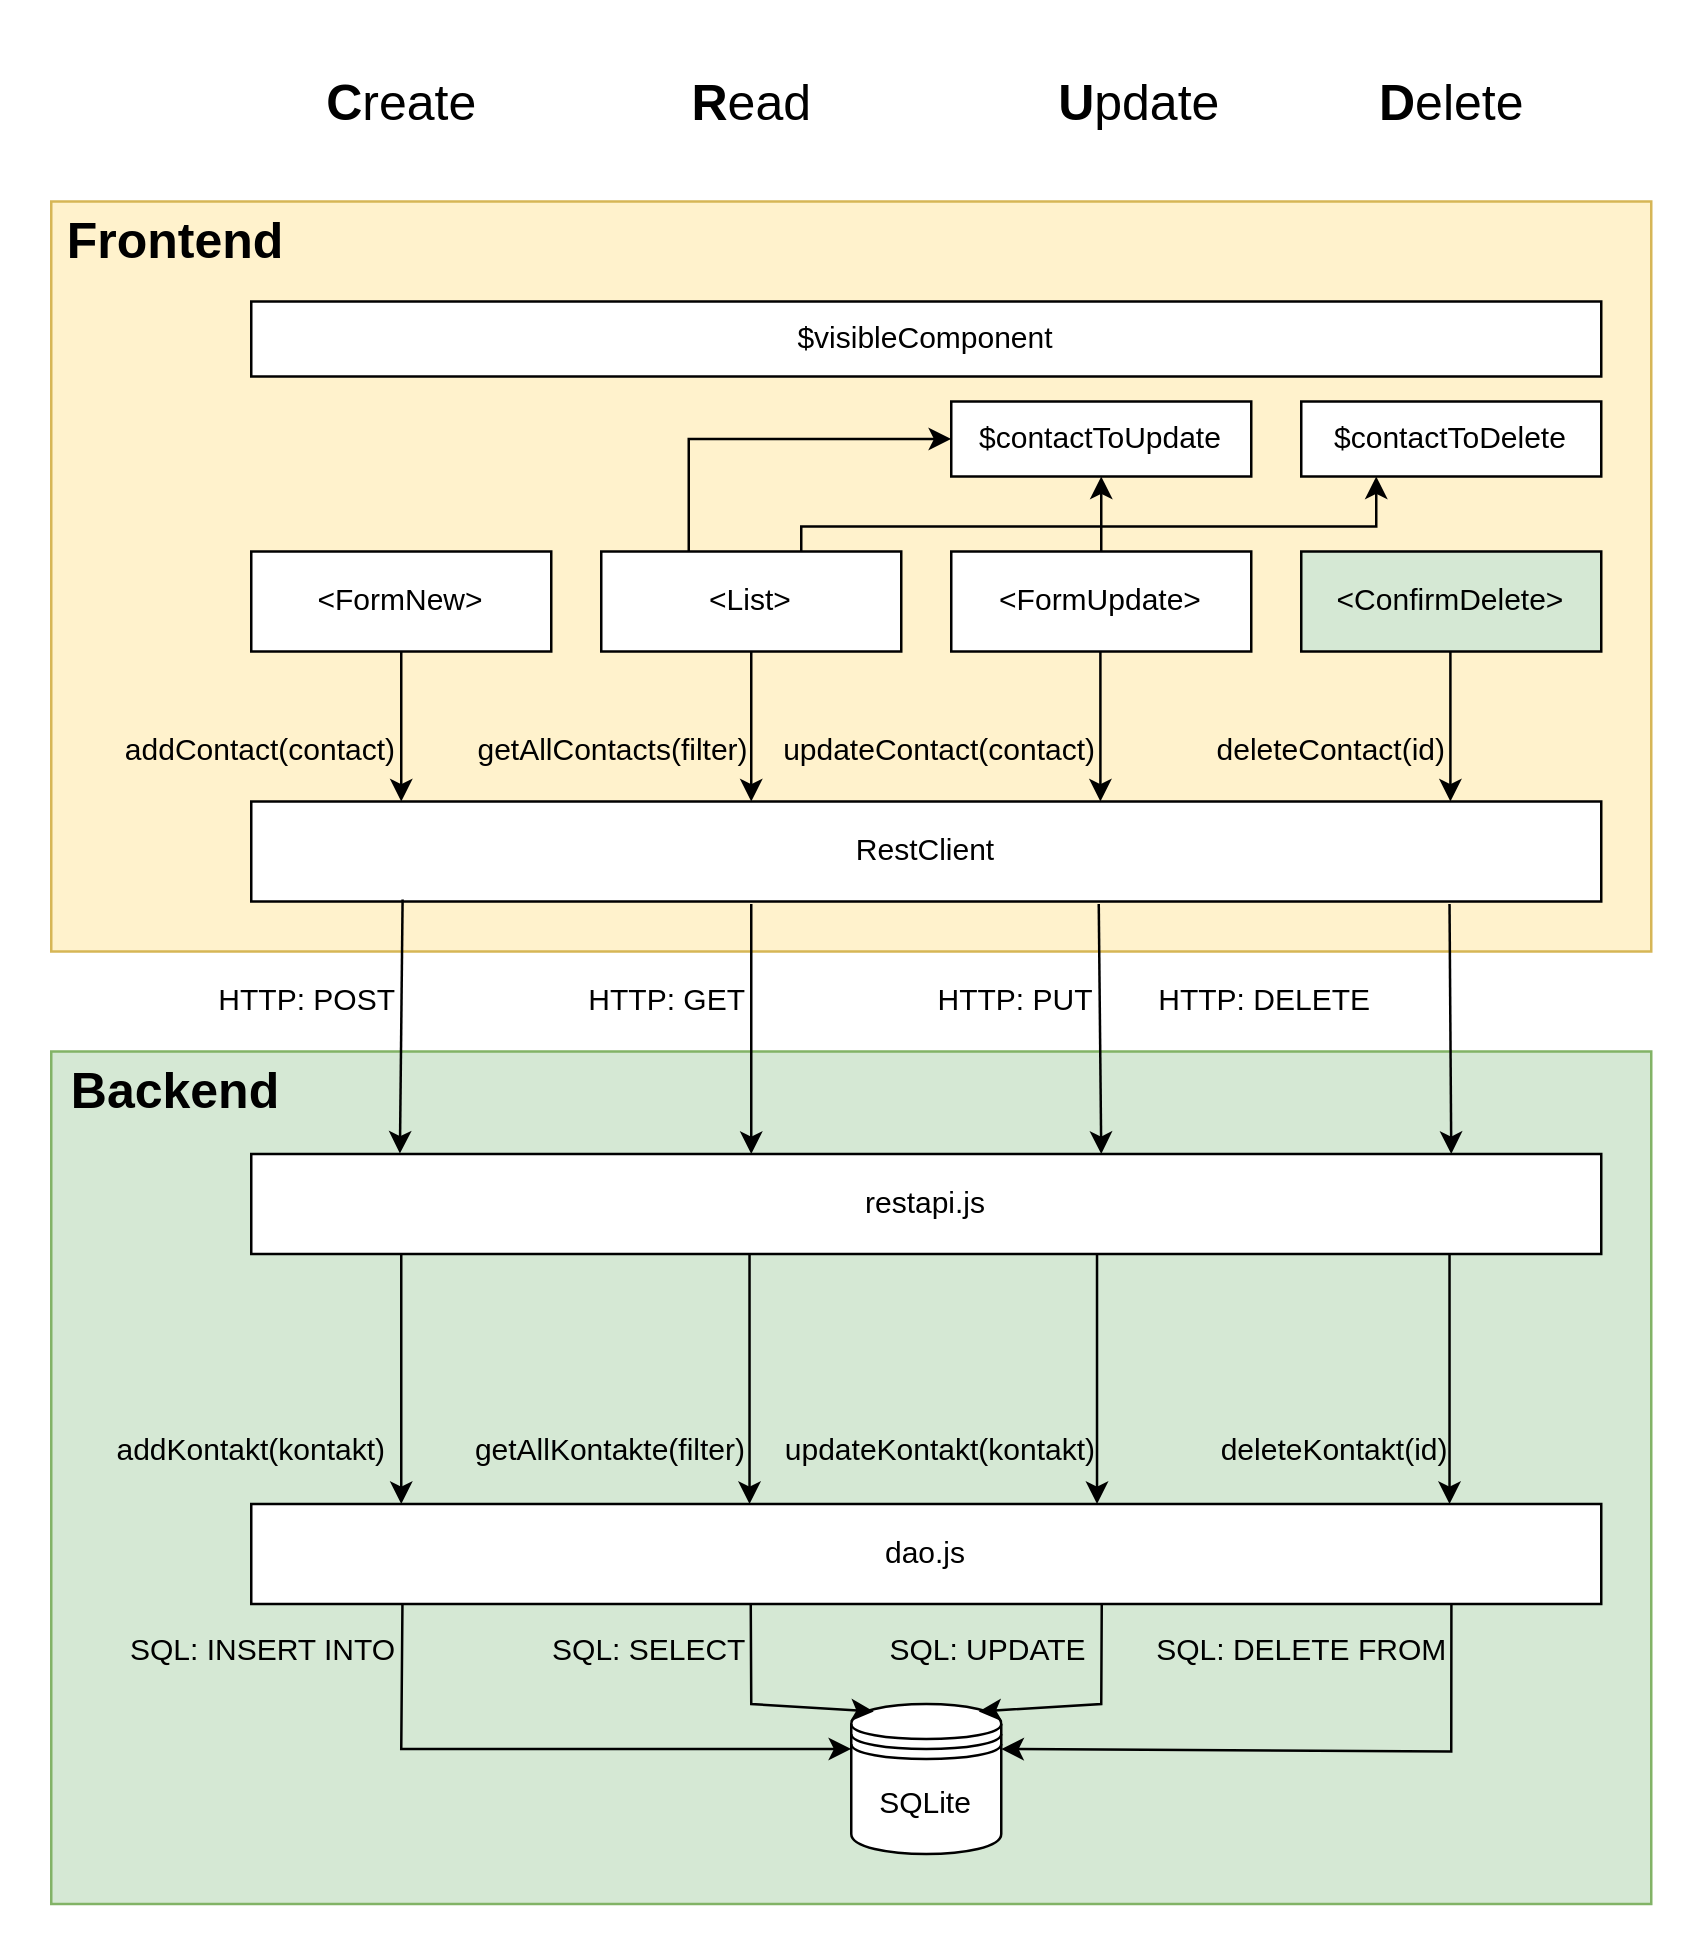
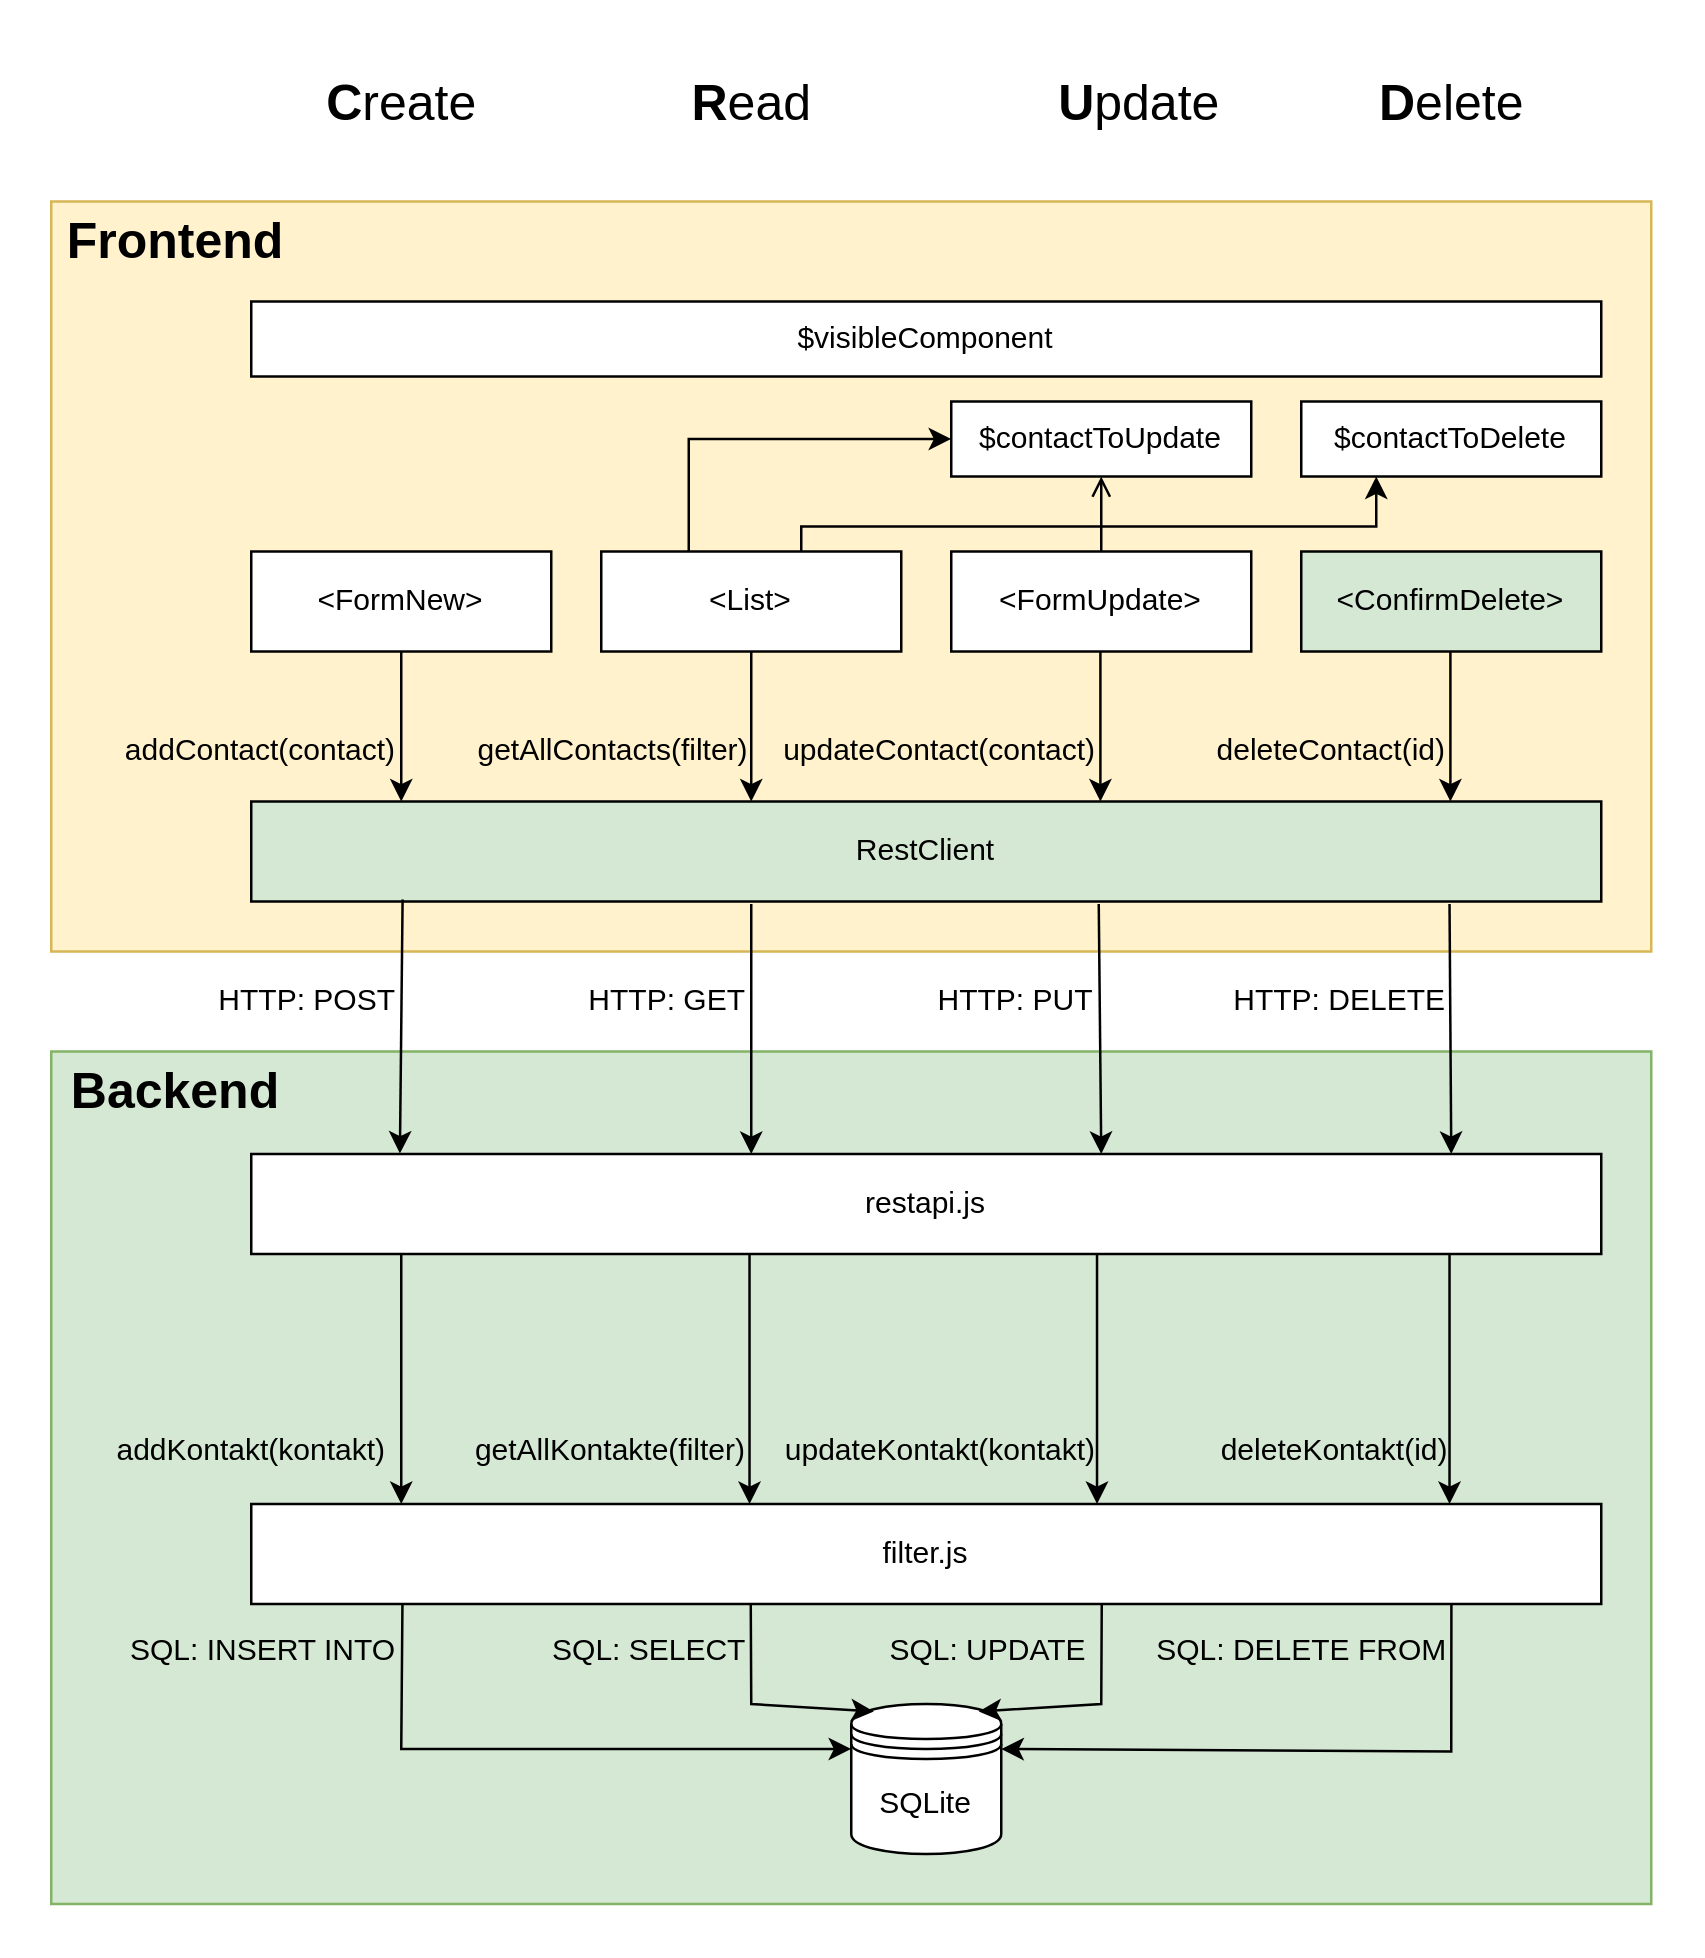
(1101, 494) -> (1101, 490)
(926, 851) -> (926, 851)
(1264, 1001) -> (1339, 1001)
(926, 1554) -> (926, 1554)
